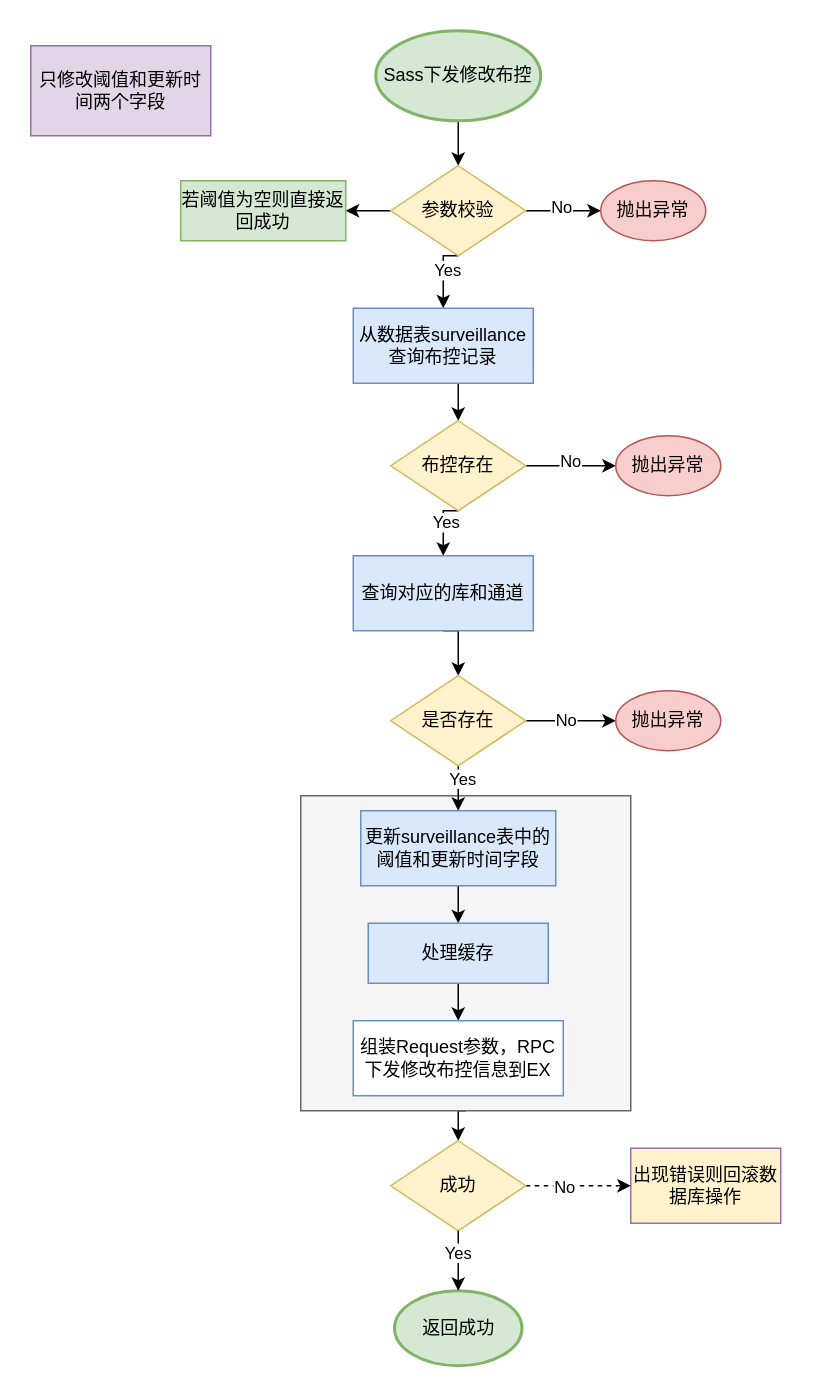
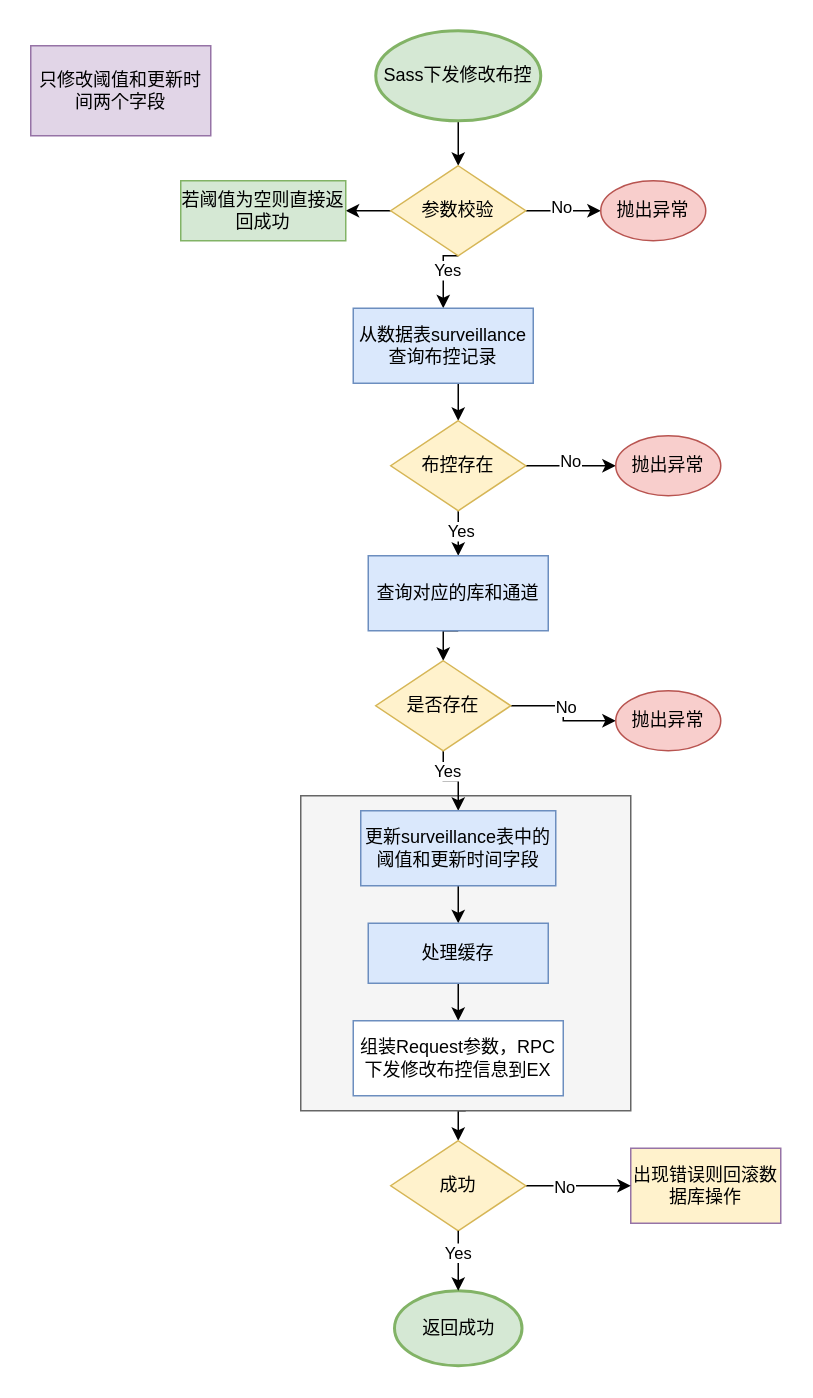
(443, 593) -> (458, 593)
(458, 721) -> (443, 706)
(595, 1186) -> (595, 1186)
